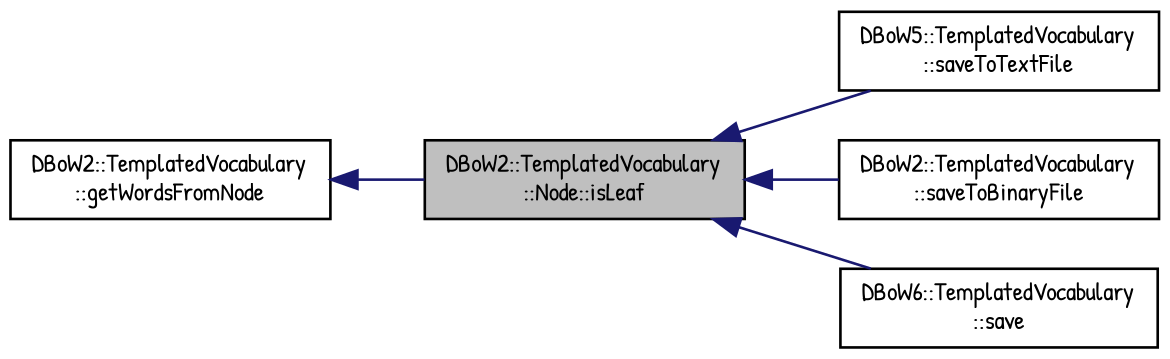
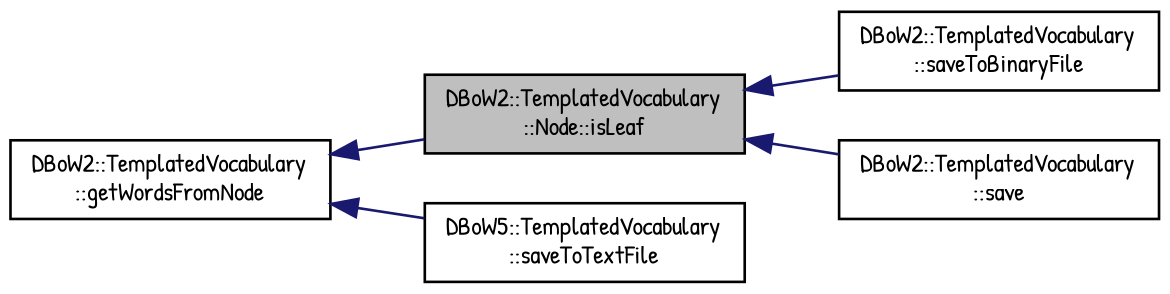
(805, 111) -> (391, 213)
(999, 308) -> (999, 180)
